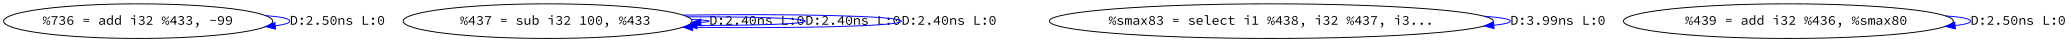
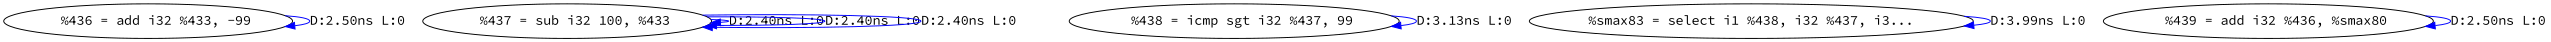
(138, 21) -> (148, 21)
none -> (1234, 21)
